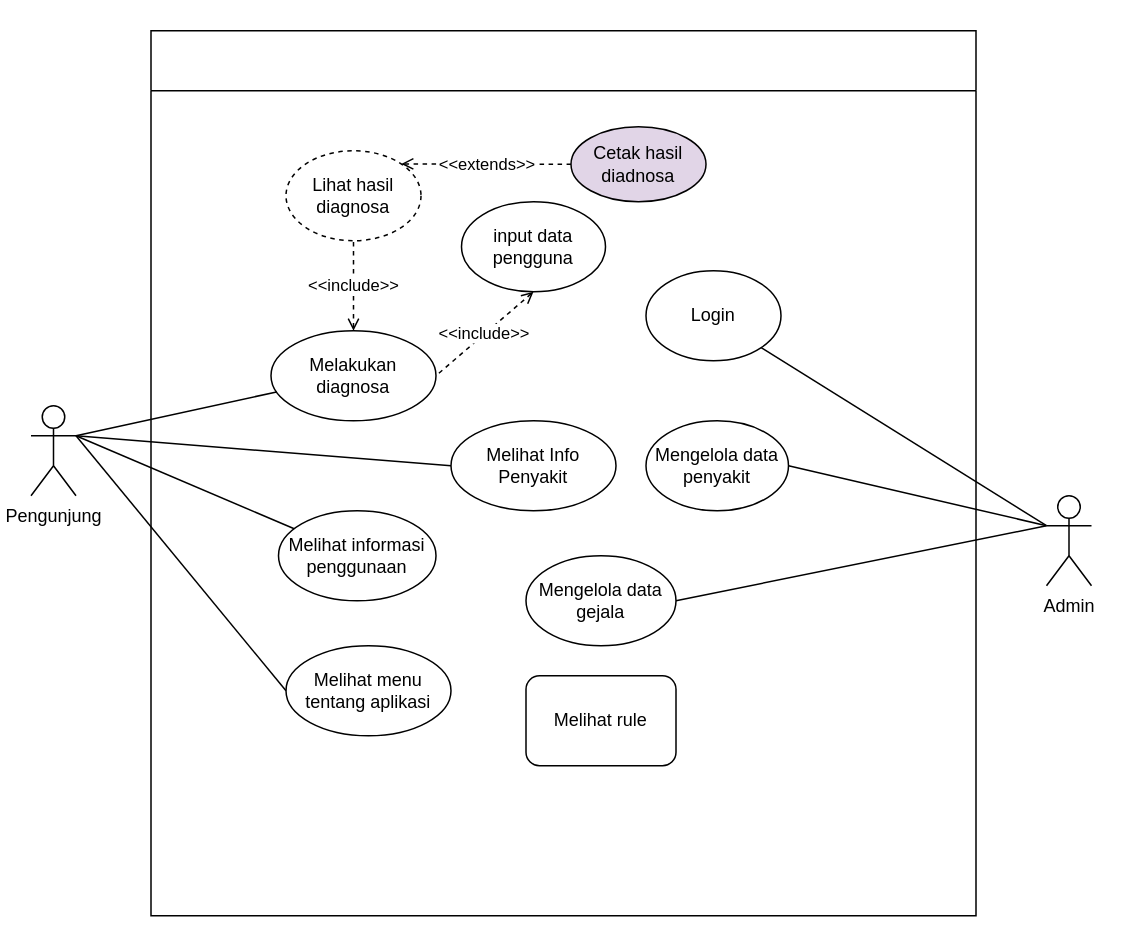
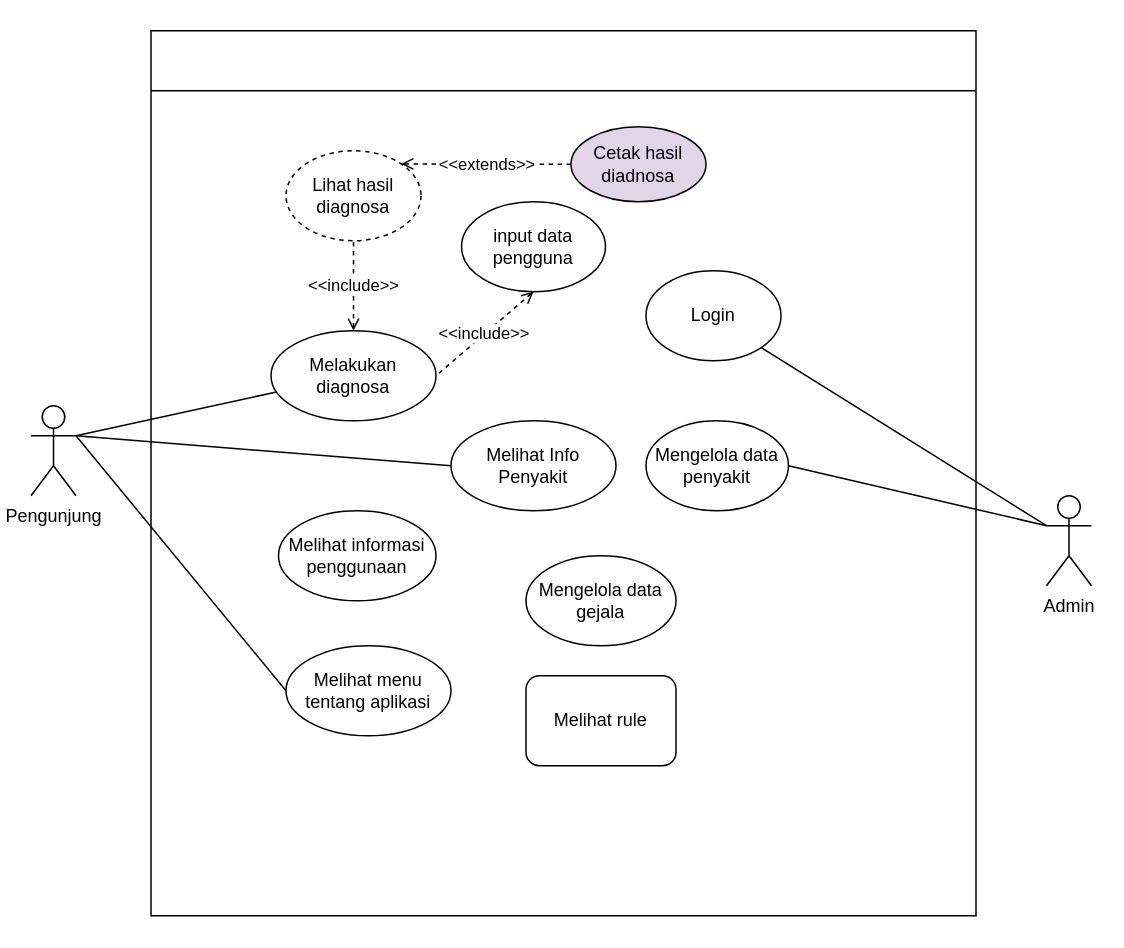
(187, 483) -> none
(860, 563) -> none
